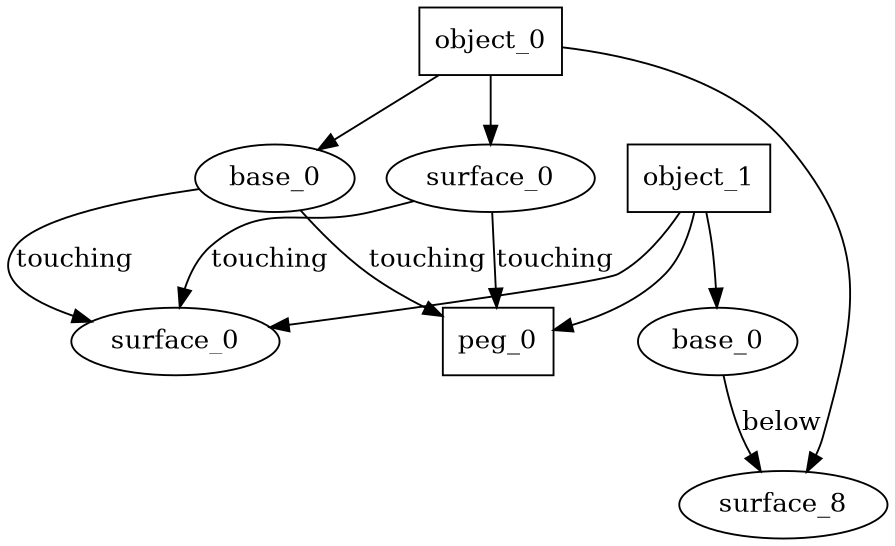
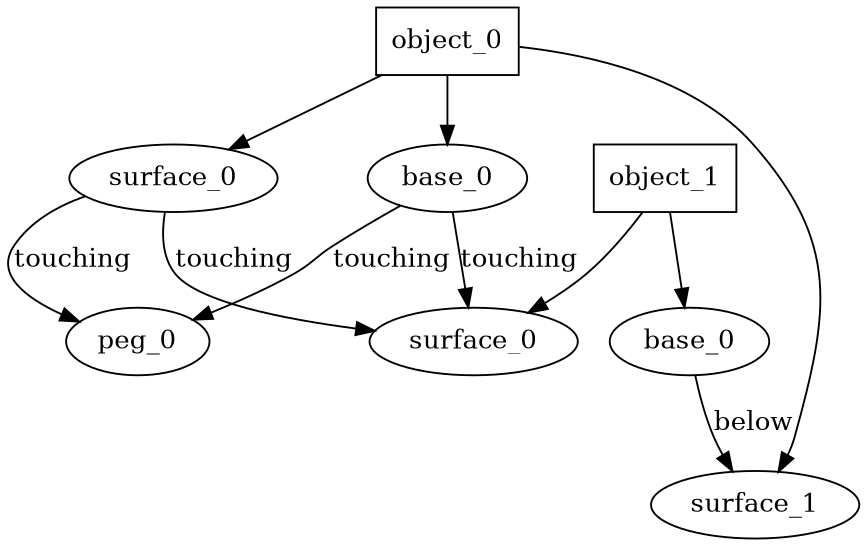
(651, 287) -> none
(498, 342) -> (138, 342)
(783, 505) -> (755, 505)
